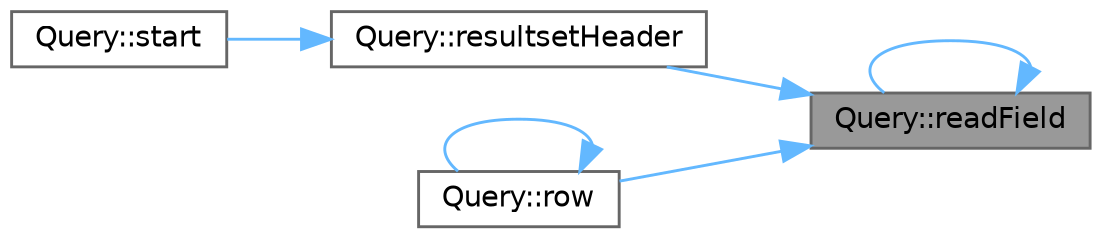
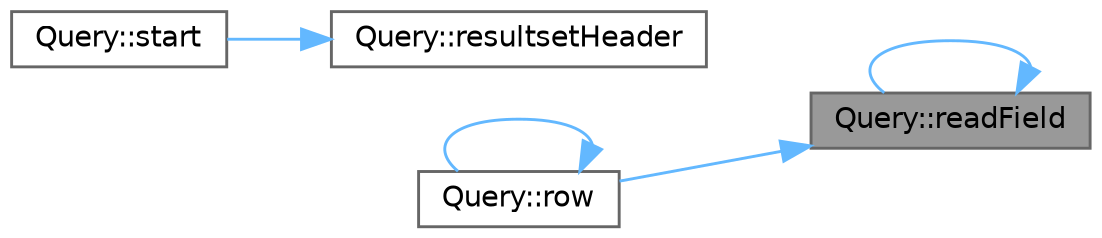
(724, 78) -> none
